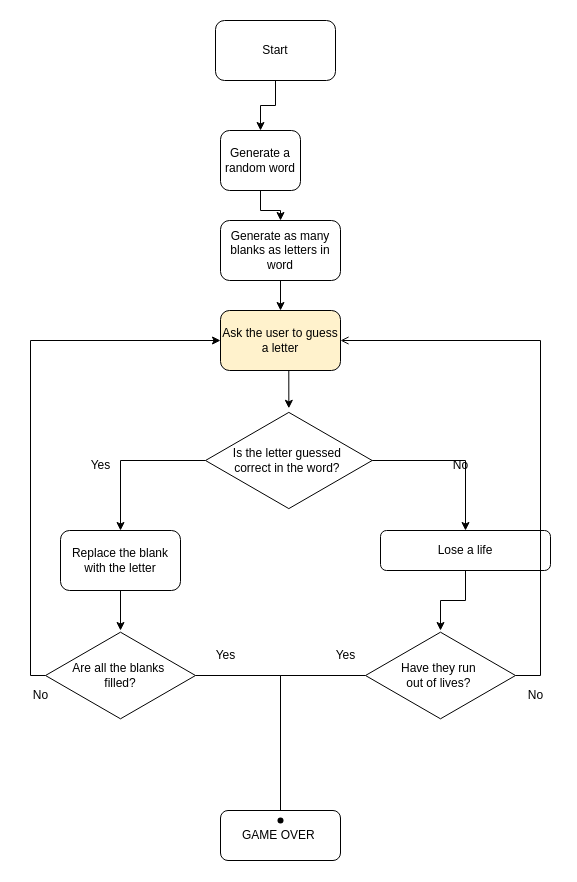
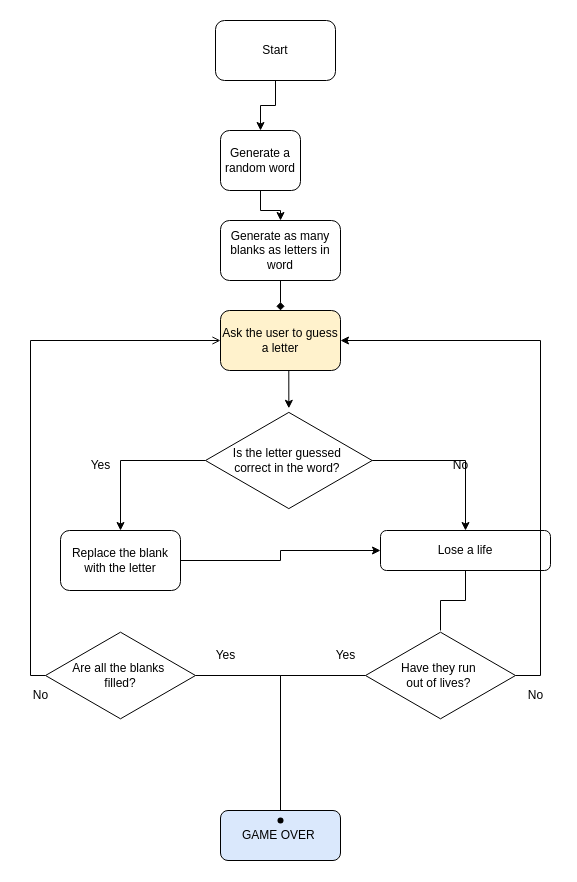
(281, 302) -> (281, 302)
(212, 341) -> (214, 341)
(346, 341) -> (348, 341)
(121, 607) -> (281, 560)
(441, 622) -> (441, 625)
(281, 836) -> (281, 836)
